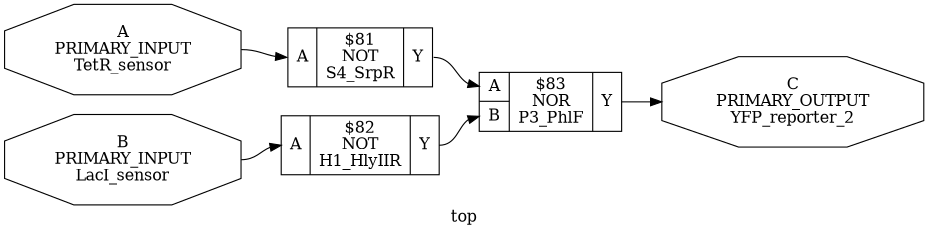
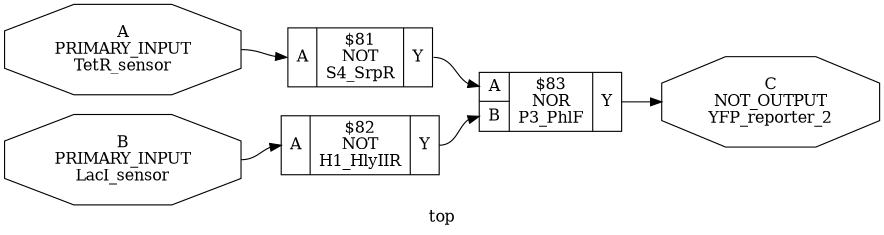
(793, 102) -> (771, 102)
